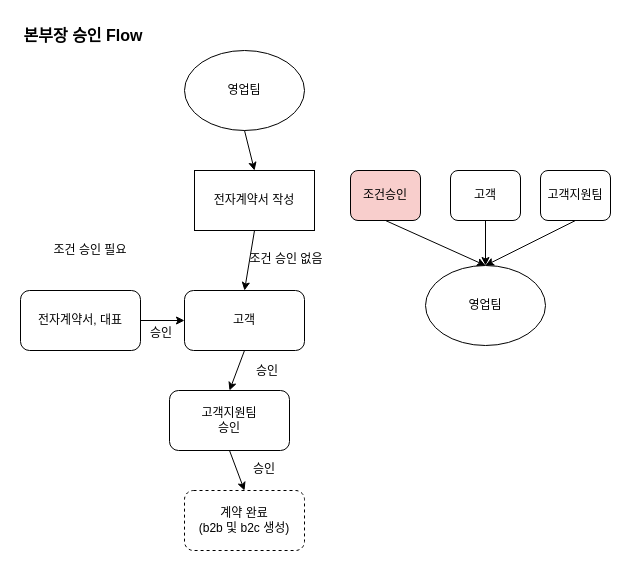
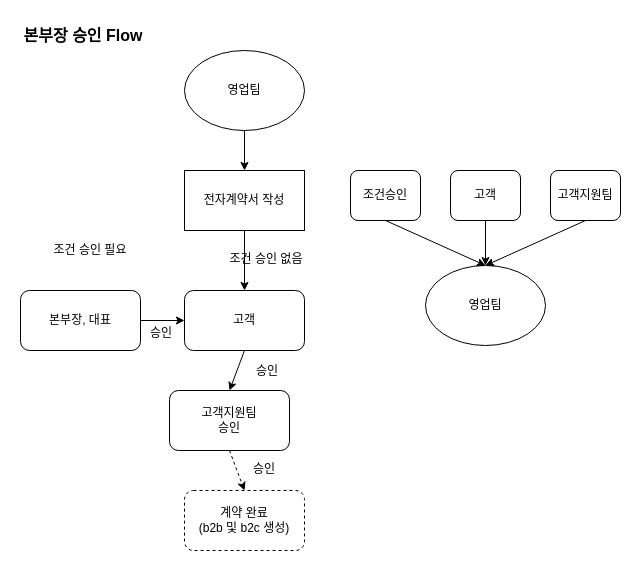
(386, 196) -> (386, 196)
(576, 196) -> (586, 196)
(255, 201) -> (245, 201)
(287, 260) -> (267, 260)
(81, 321) -> (81, 321)
(236, 468) -> (236, 468)
